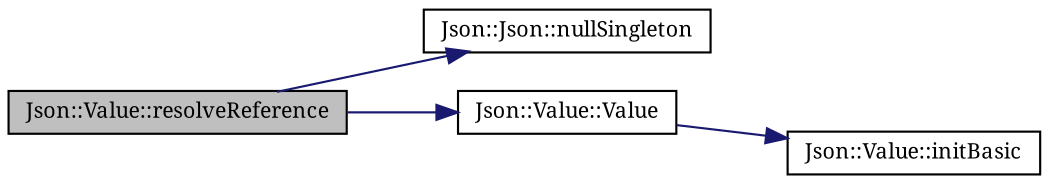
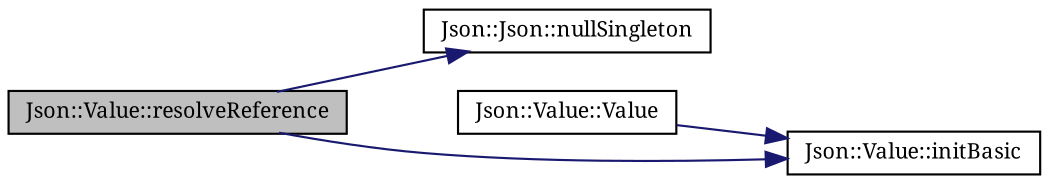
(392, 112) -> (522, 159)
